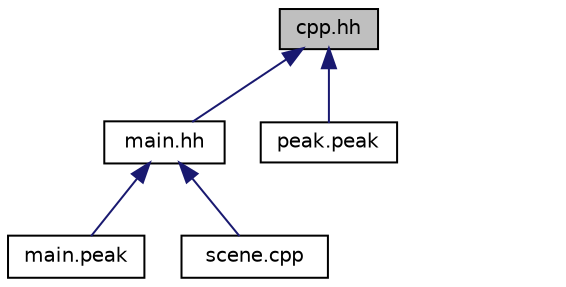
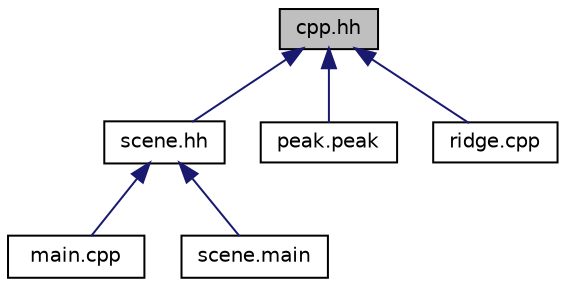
(164, 142) -> (164, 142)
none -> (495, 142)
(76, 257) -> (76, 257)
(255, 257) -> (255, 257)
